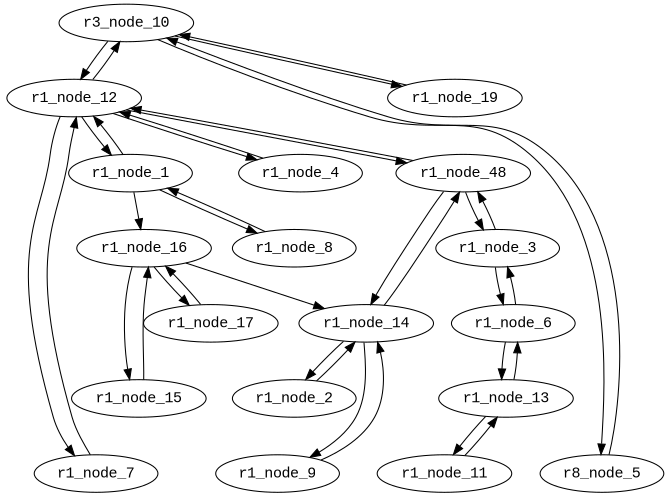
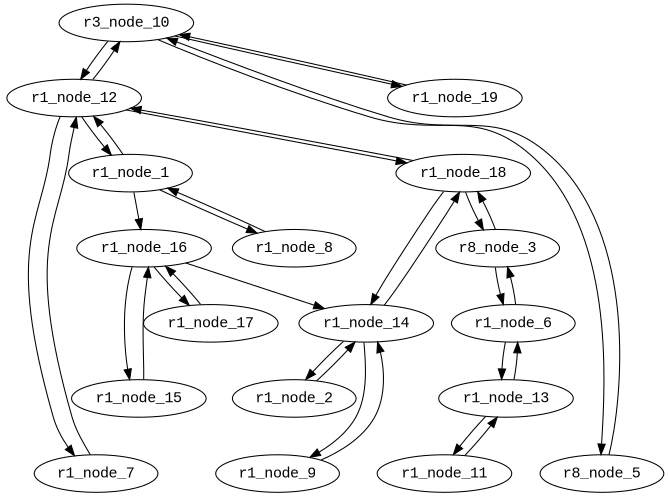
(301, 173) -> none
(463, 173) -> (463, 173)
(498, 248) -> (498, 248)
